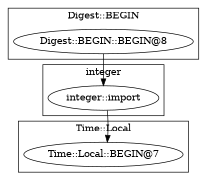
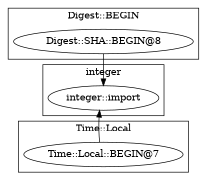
(103, 42) -> (103, 42)
(108, 125) -> (99, 130)
